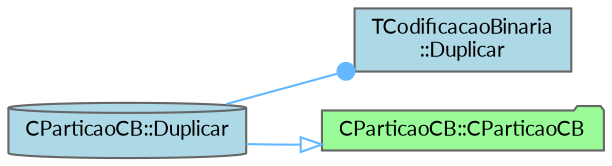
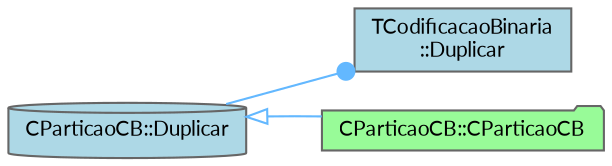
(273, 145) -> (295, 116)
